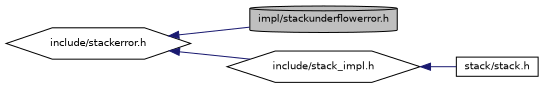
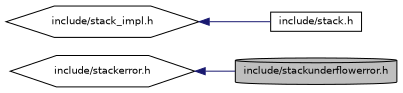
(324, 19) -> (316, 71)
(215, 55) -> none
(497, 67) -> (316, 22)
